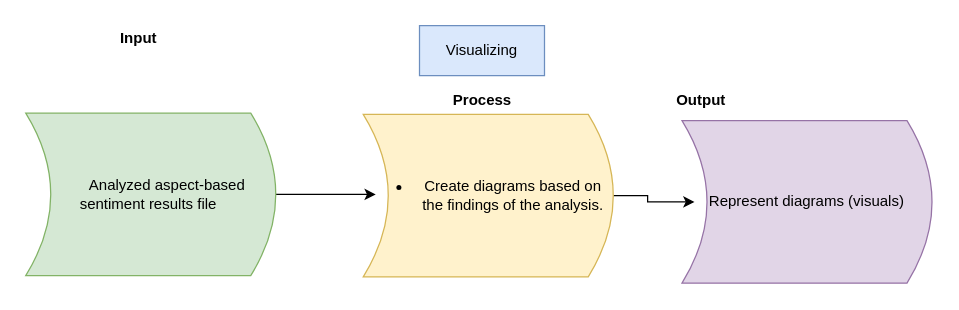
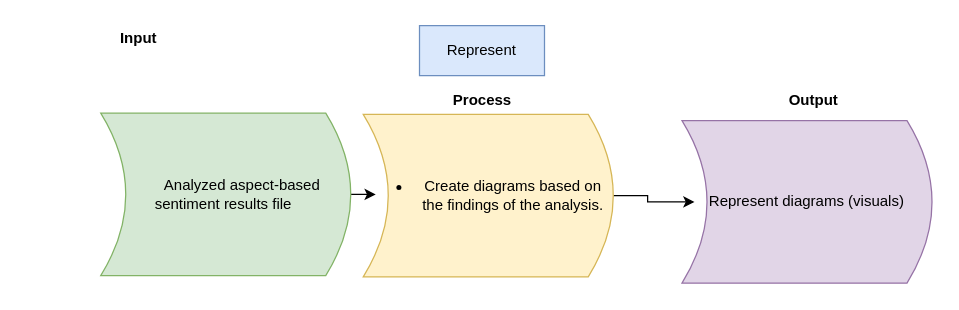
(482, 51) -> (482, 51)
(701, 101) -> (813, 101)
(151, 194) -> (226, 194)
